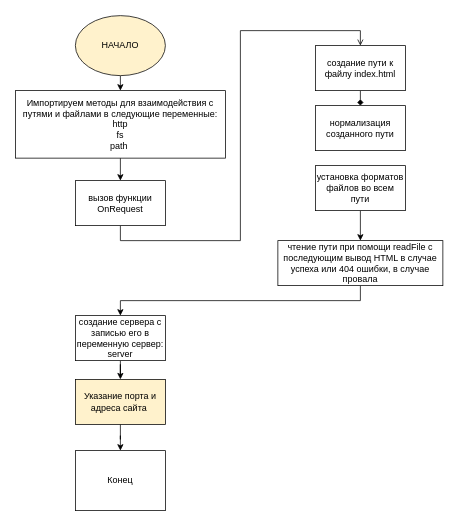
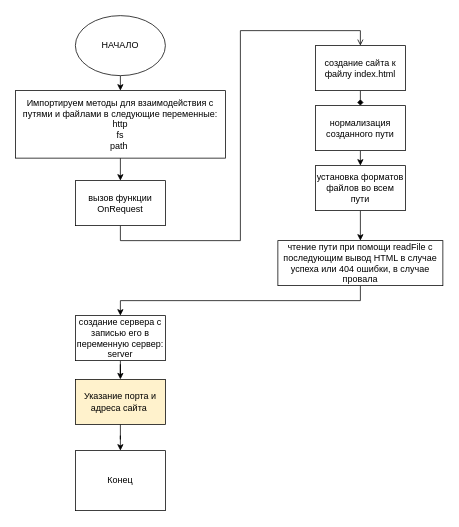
(120, 45) -> (120, 45)
(360, 68) -> (360, 68)
none -> (360, 155)
